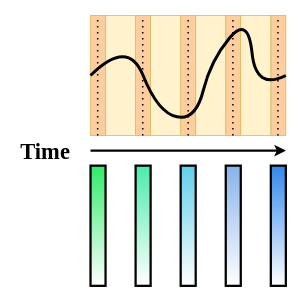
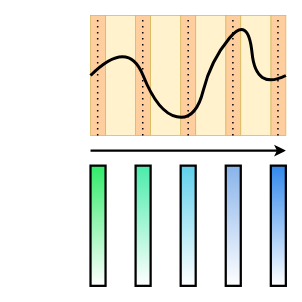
(45, 150) -> none
